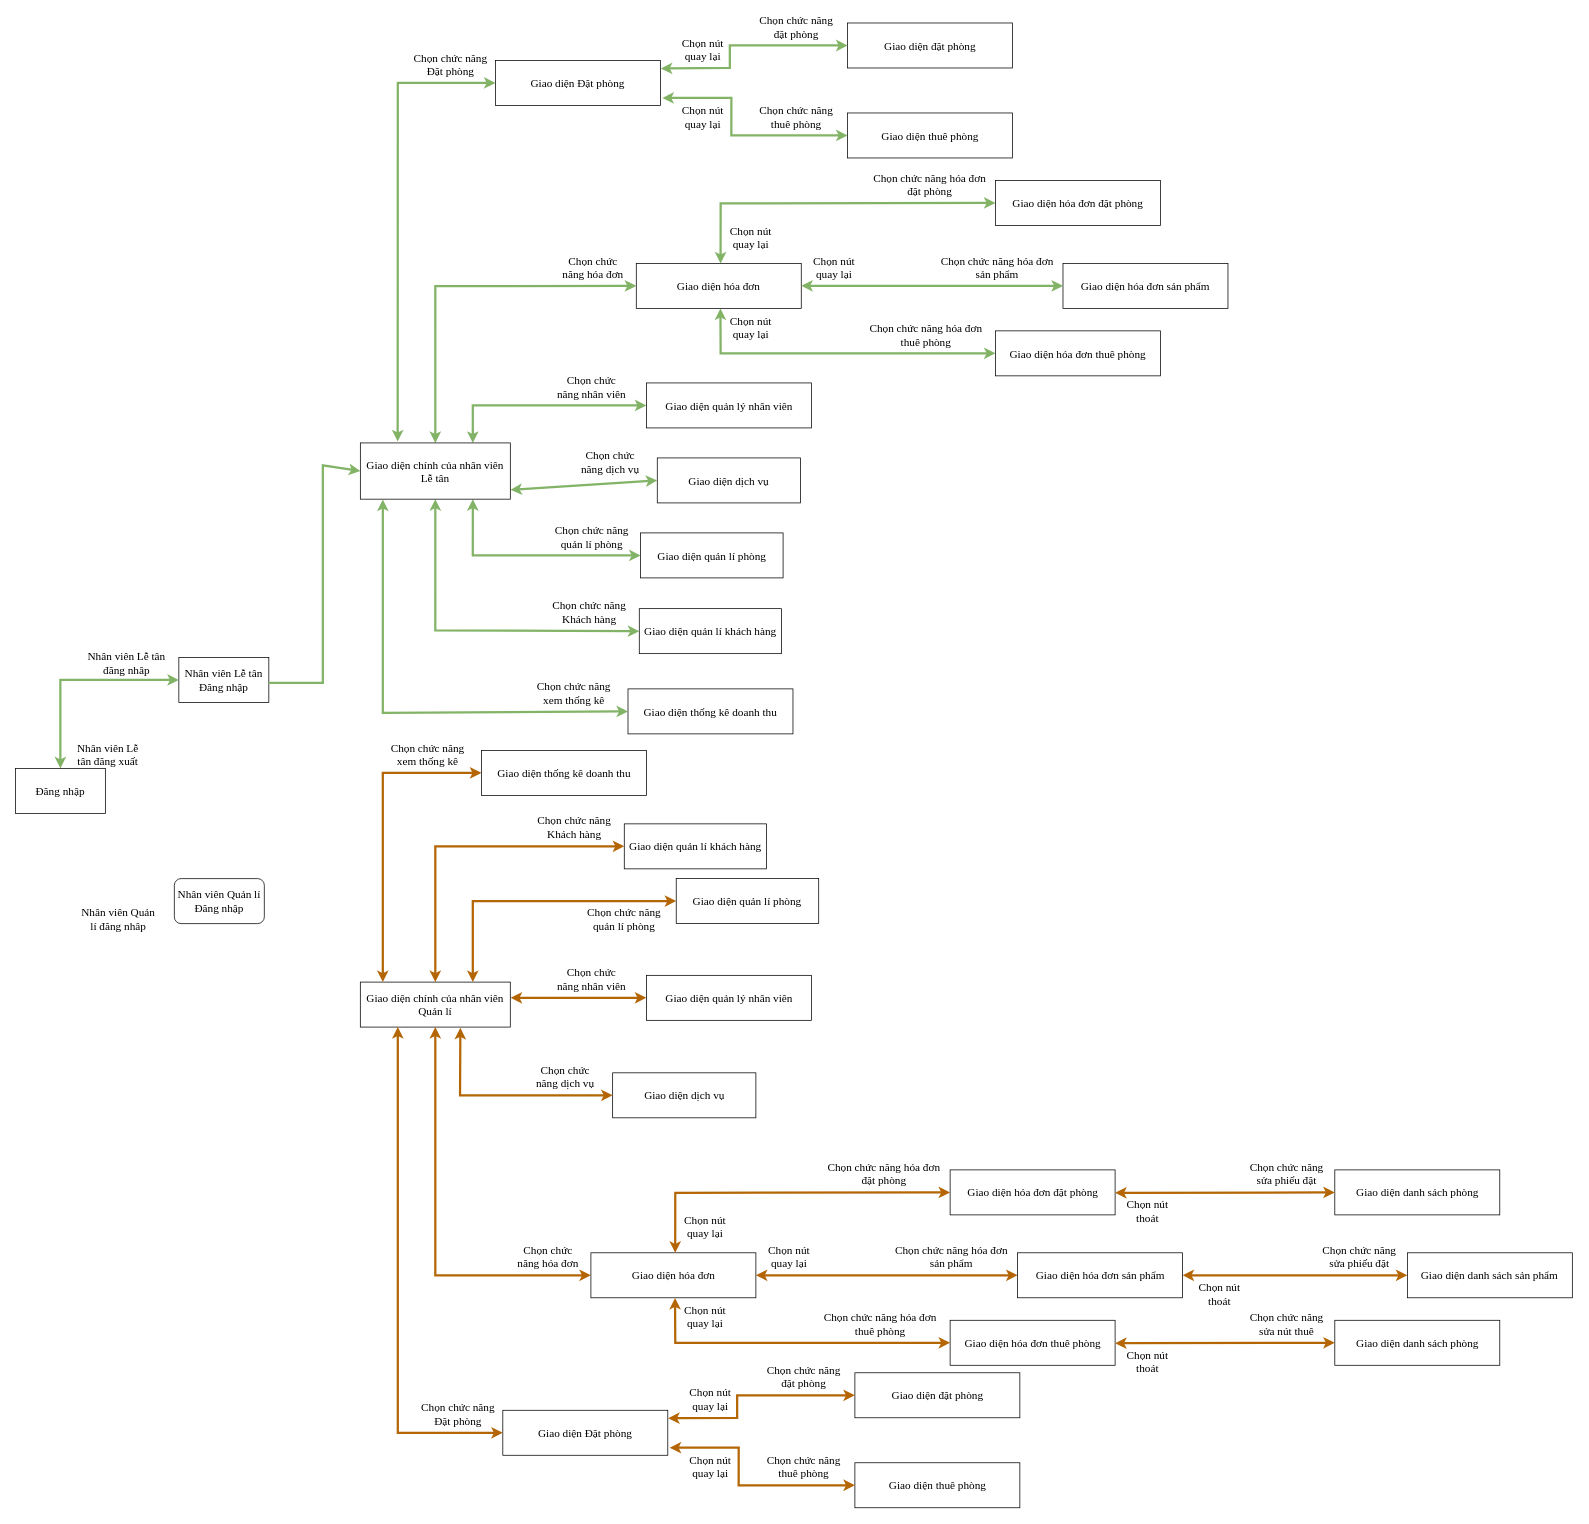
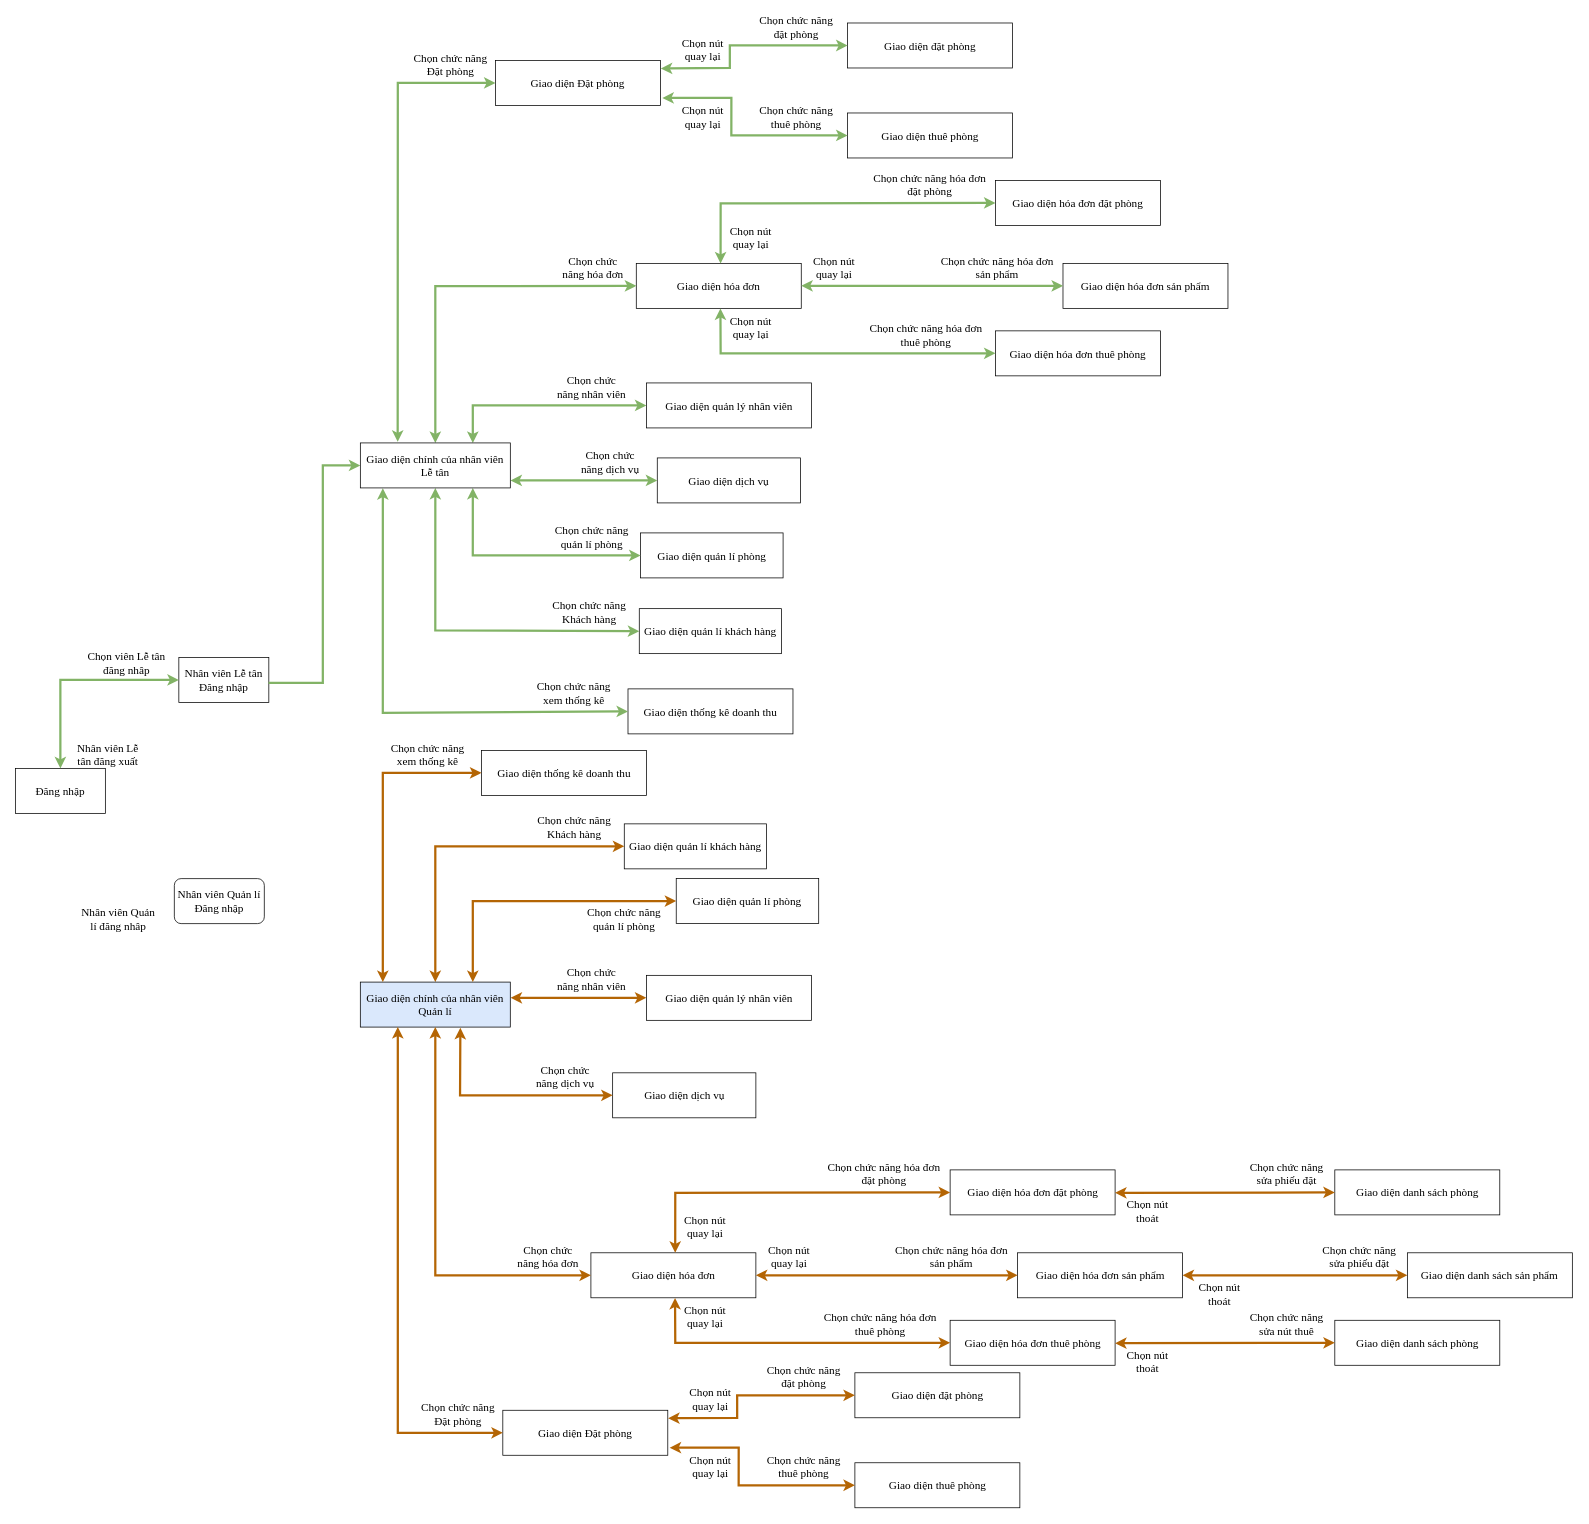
(435, 471) -> (435, 465)
(127, 663) -> (127, 663)
(435, 1005) -> (435, 1005)
